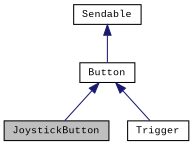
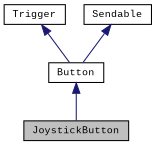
(136, 106) -> (59, 48)
